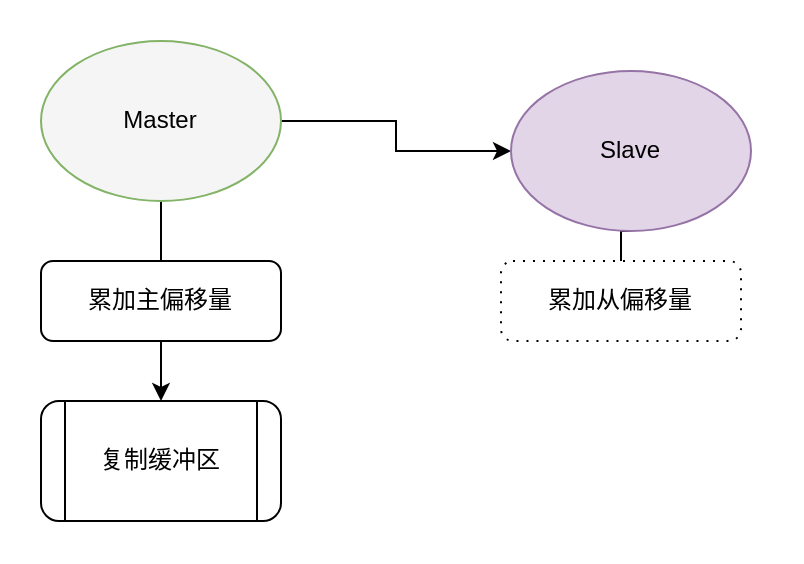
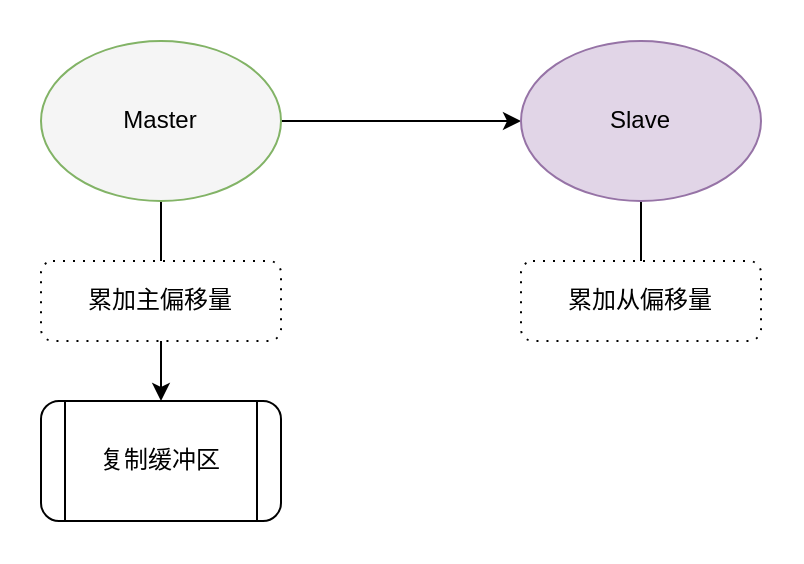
(631, 151) -> (641, 121)
(161, 301) -> (161, 301)
(621, 301) -> (641, 301)
